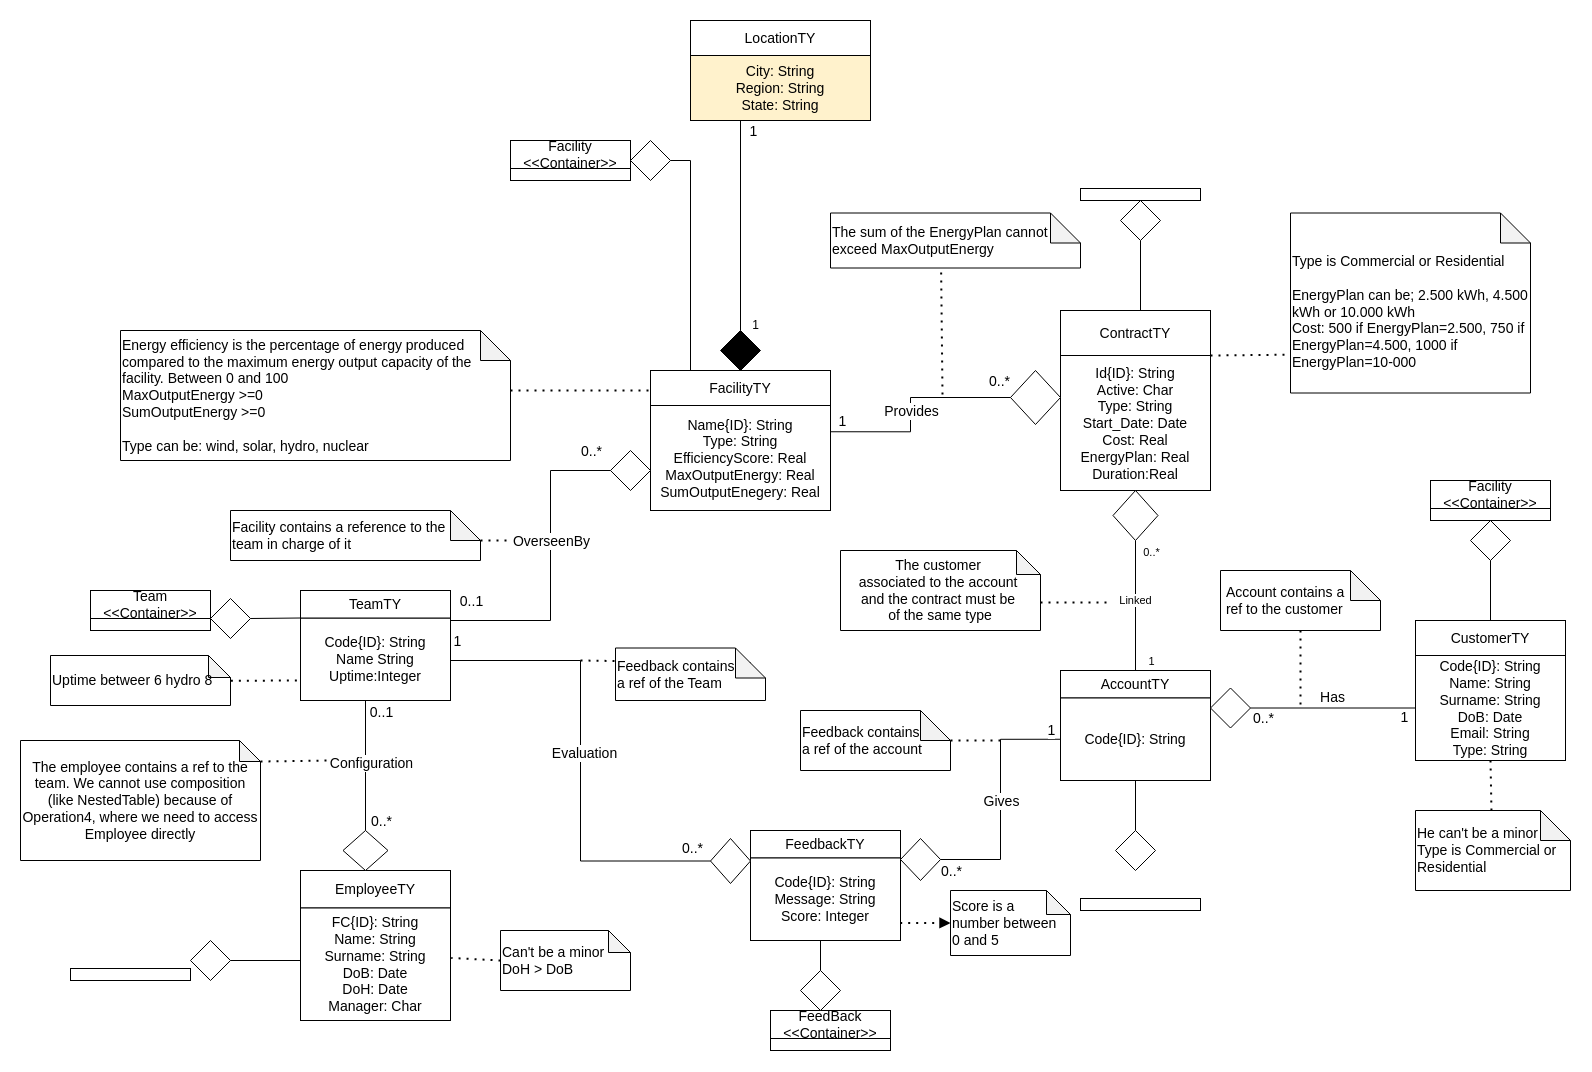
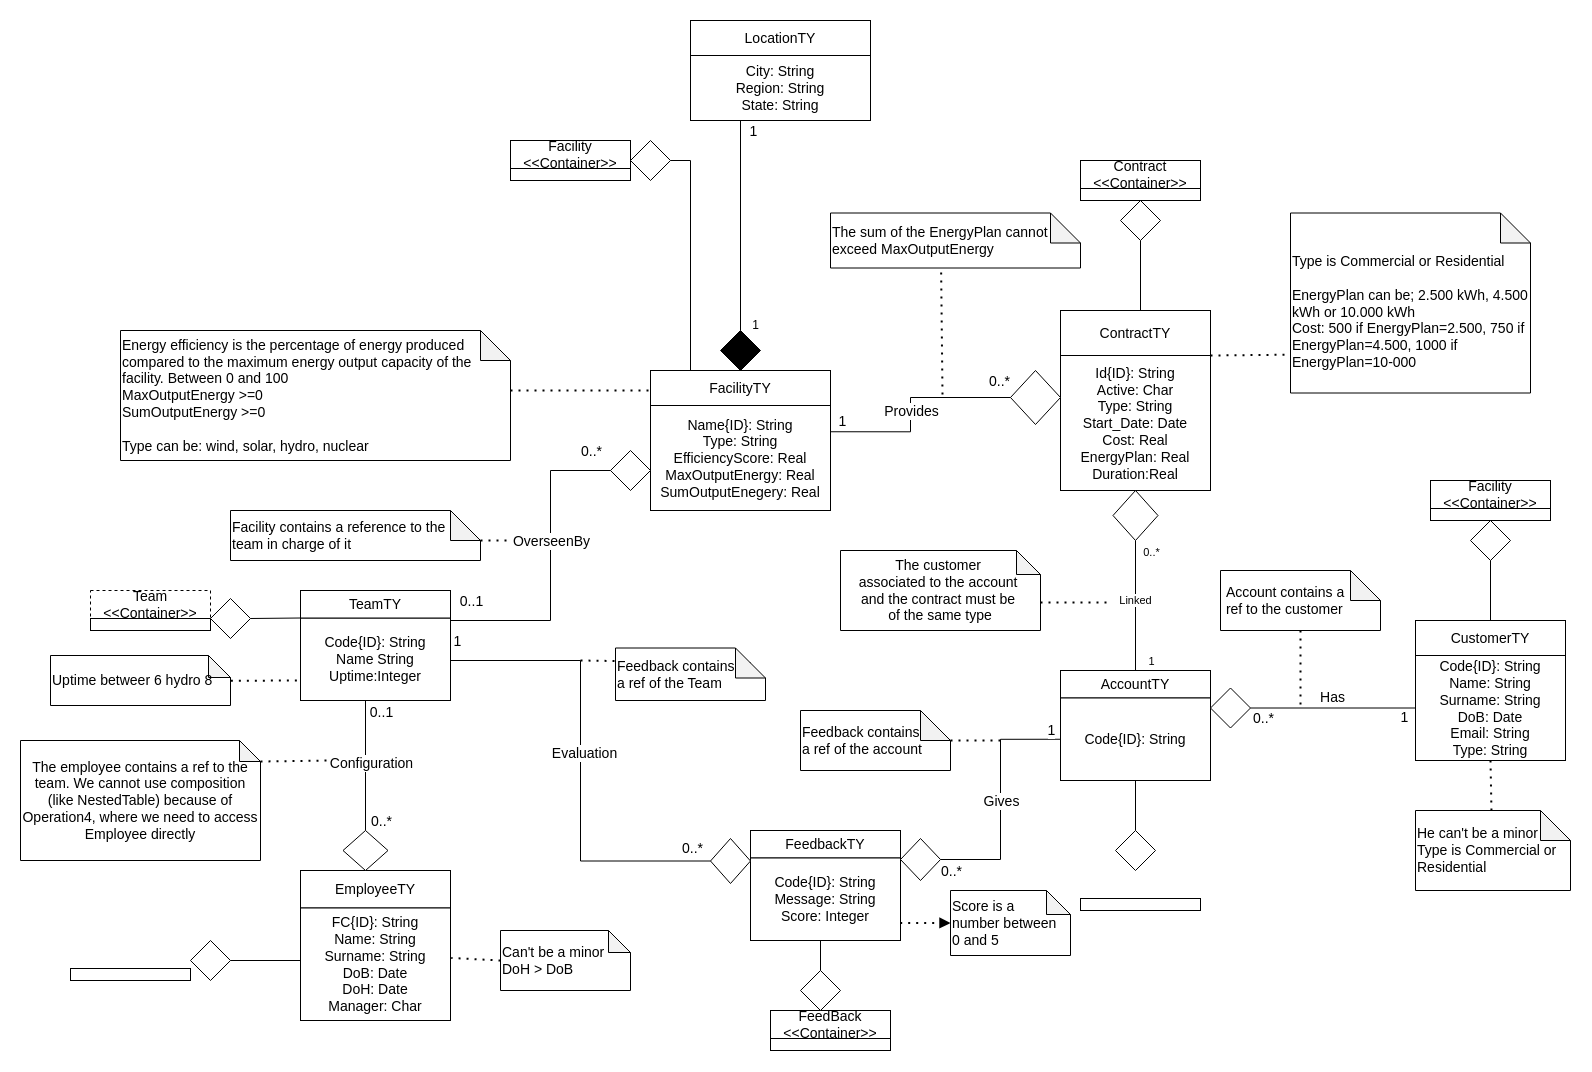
(781, 88) -> (781, 88)
none -> (1141, 175)
(151, 605) -> (151, 605)
